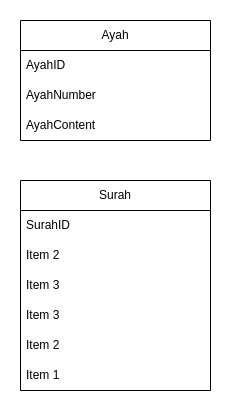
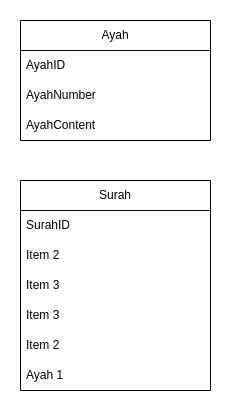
(45, 376) -> (45, 376)
